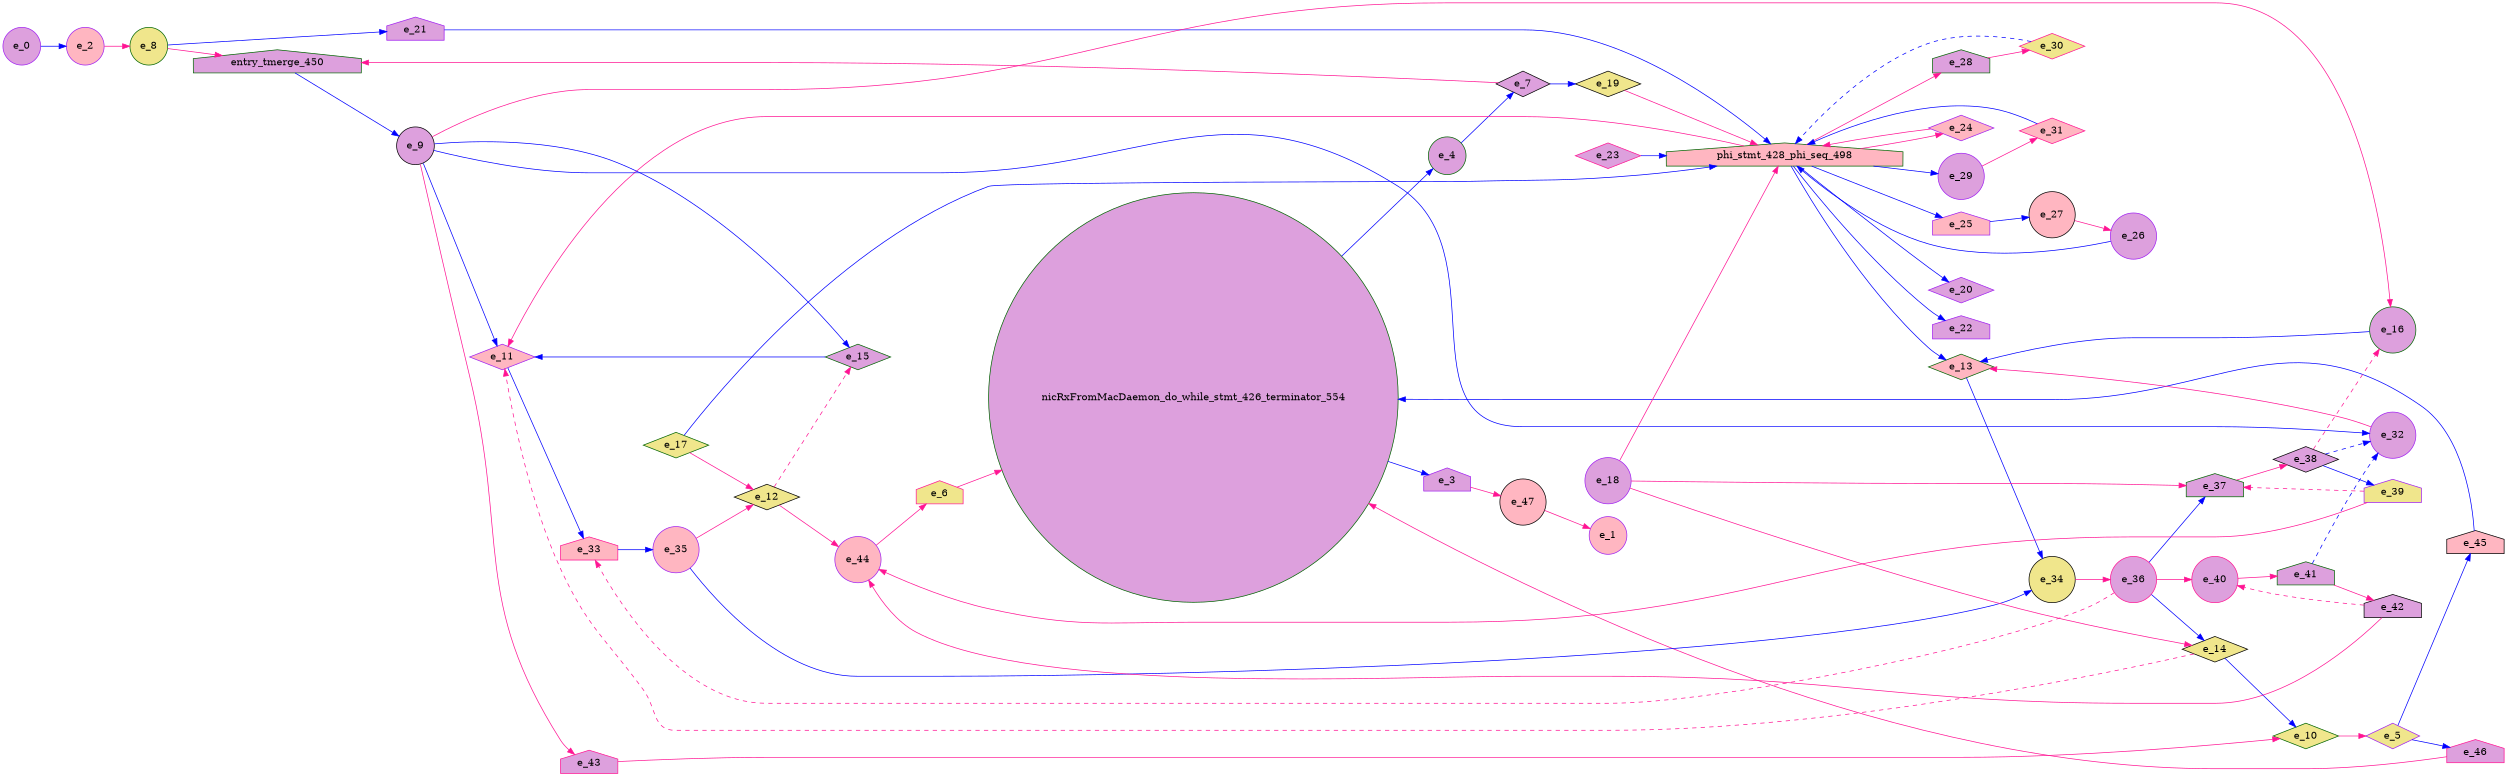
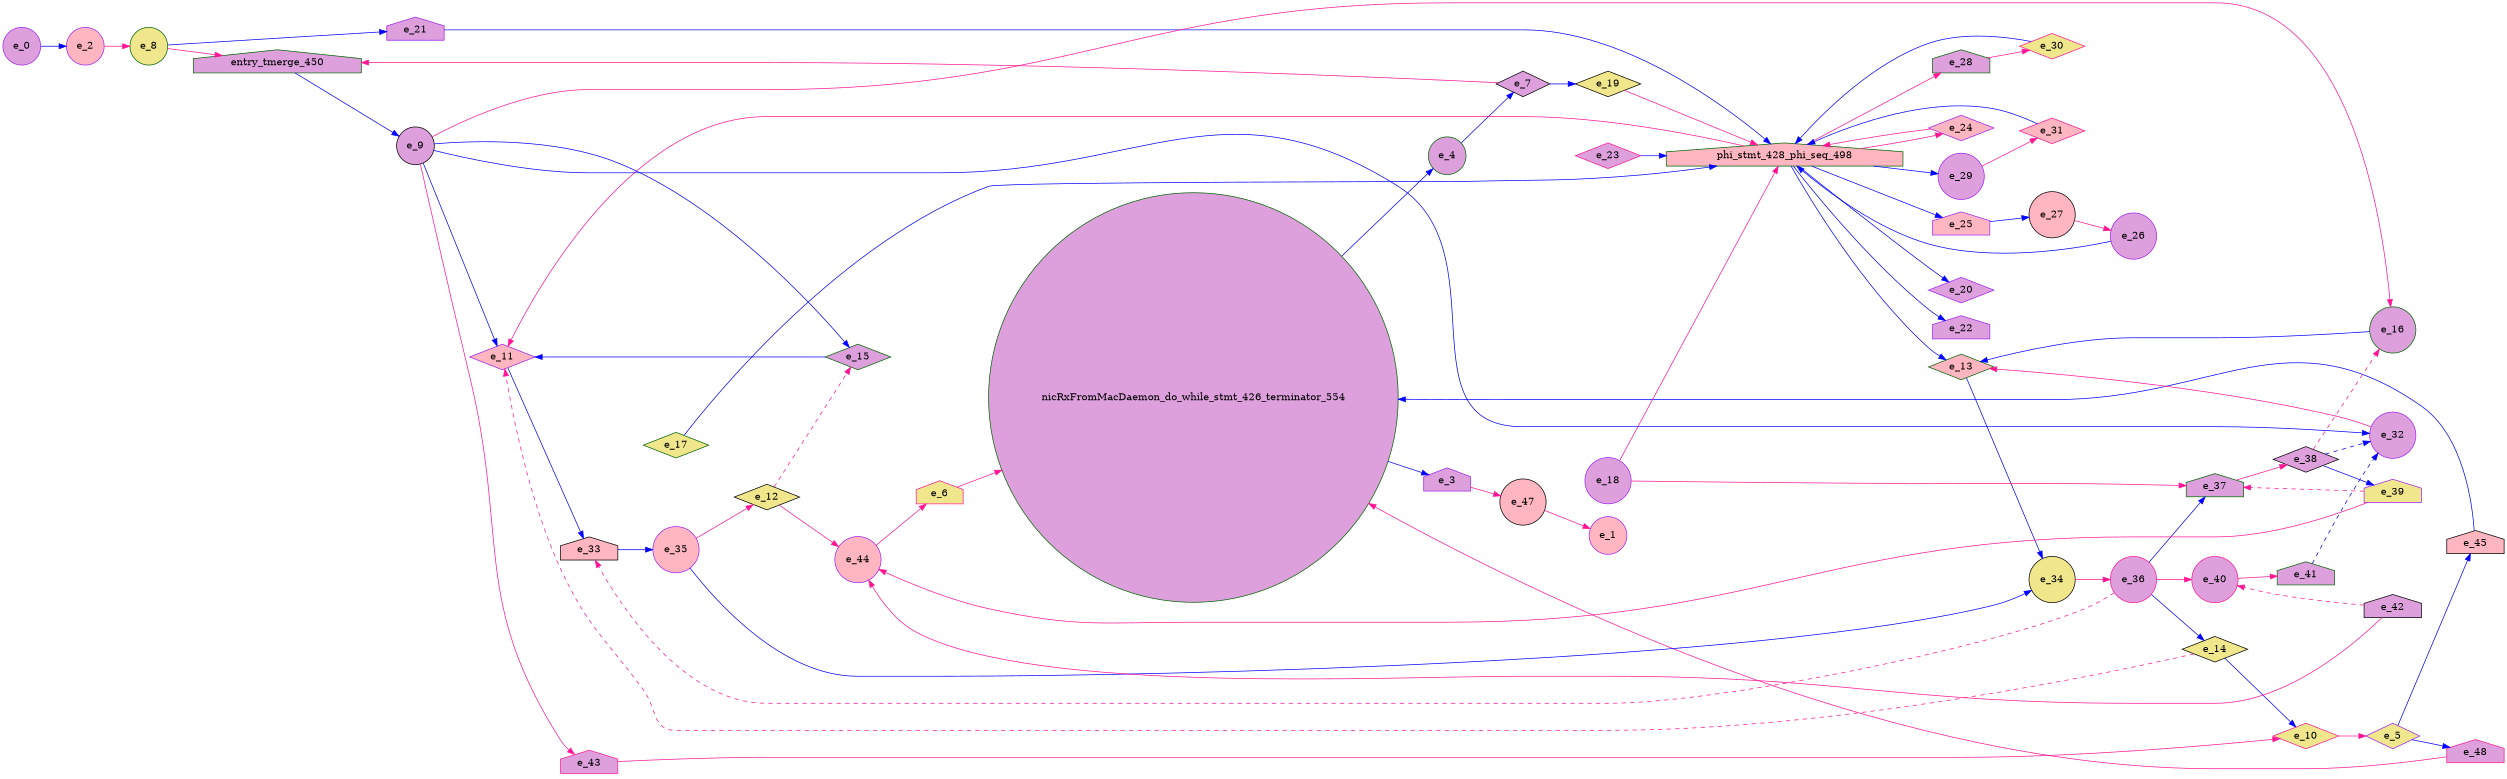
(1902, 55) -> (1902, 55)
(718, 469) -> none
(589, 550) -> (589, 550)
(1905, 577) -> none
(2350, 591) -> none
(2306, 736) -> (2306, 736)
(2475, 752) -> (2475, 752)
